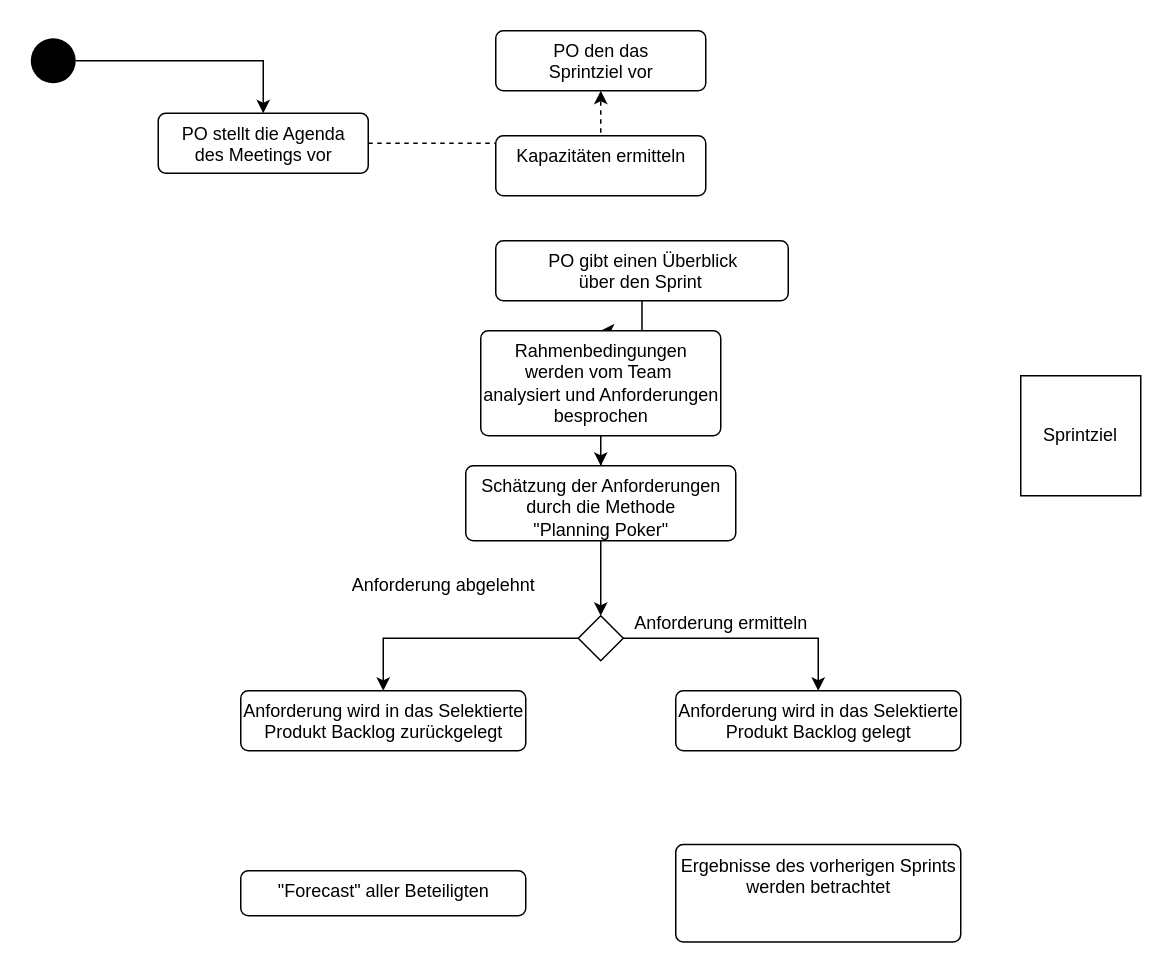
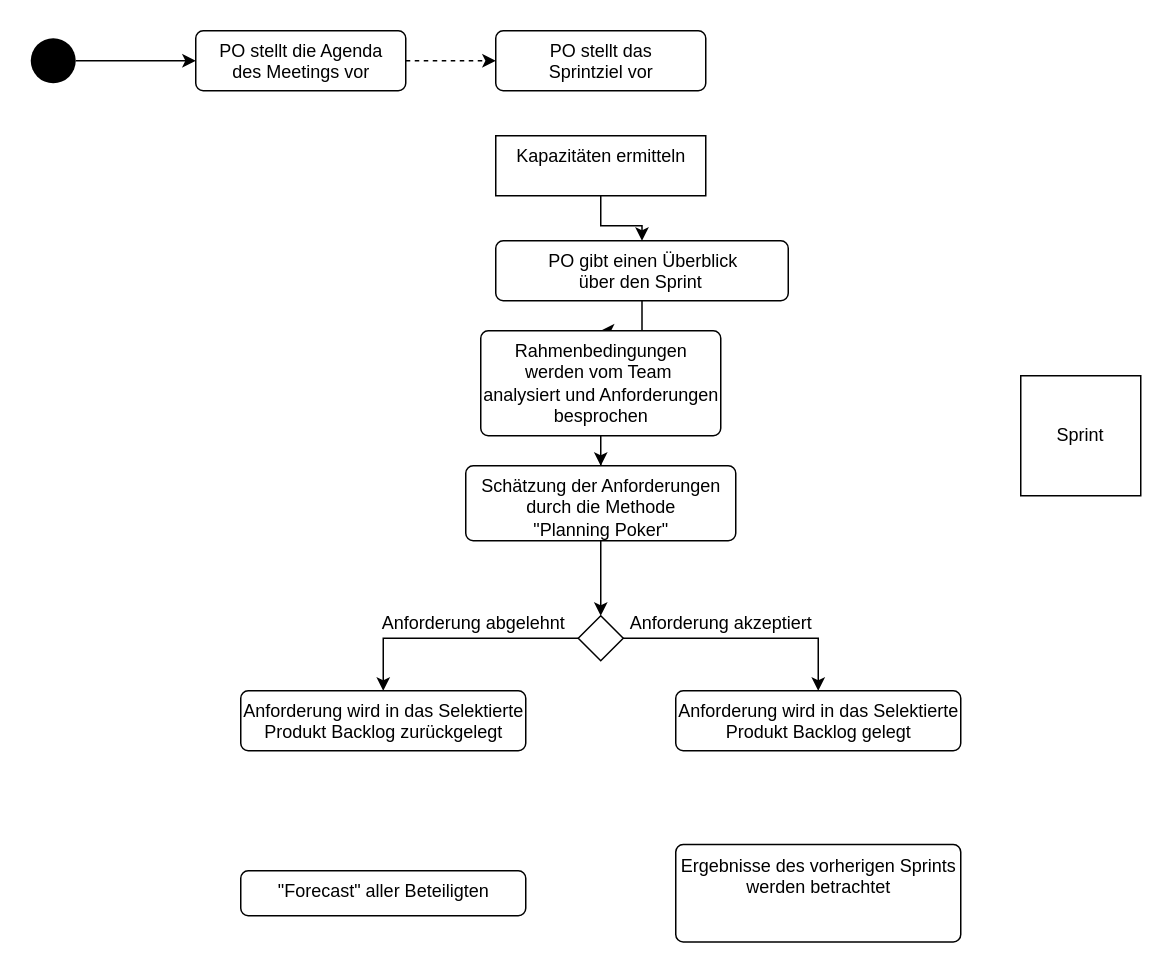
(602, 63) -> (602, 63)
(263, 143) -> (301, 61)
(601, 166) -> (601, 166)
none -> (609, 226)
(1081, 436) -> (1081, 436)
(443, 586) -> (473, 623)
(722, 623) -> (722, 623)
